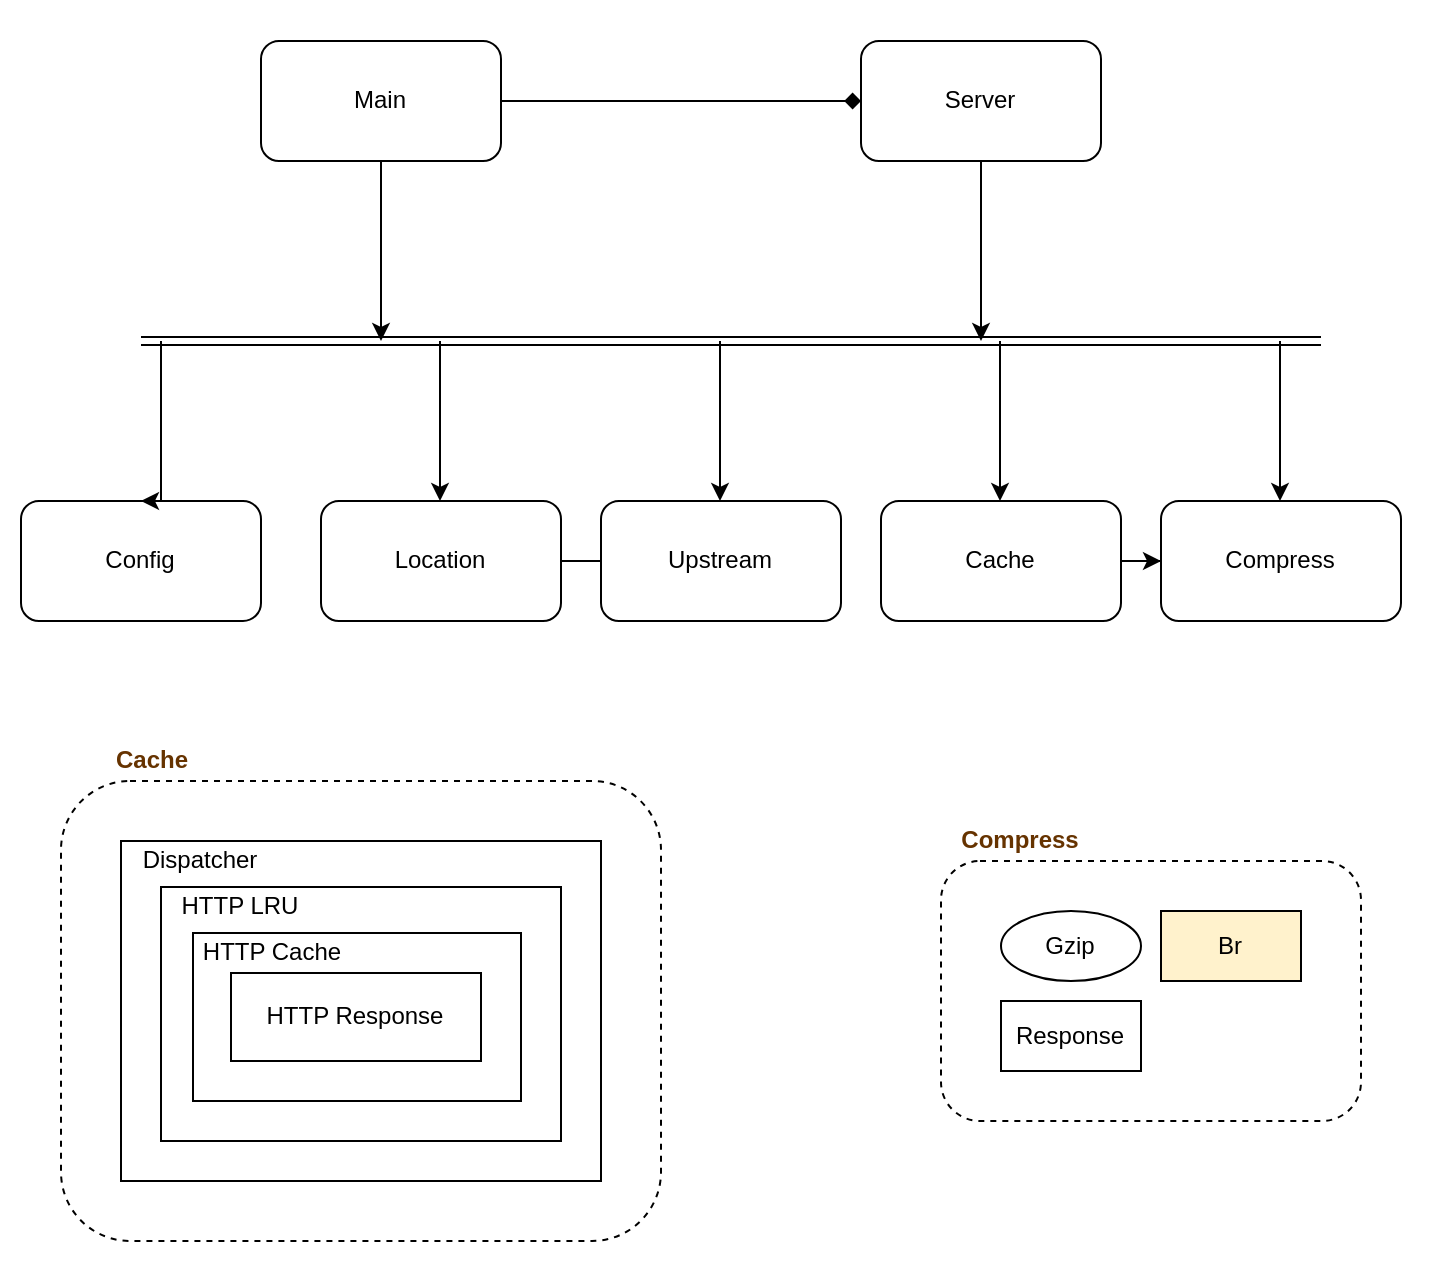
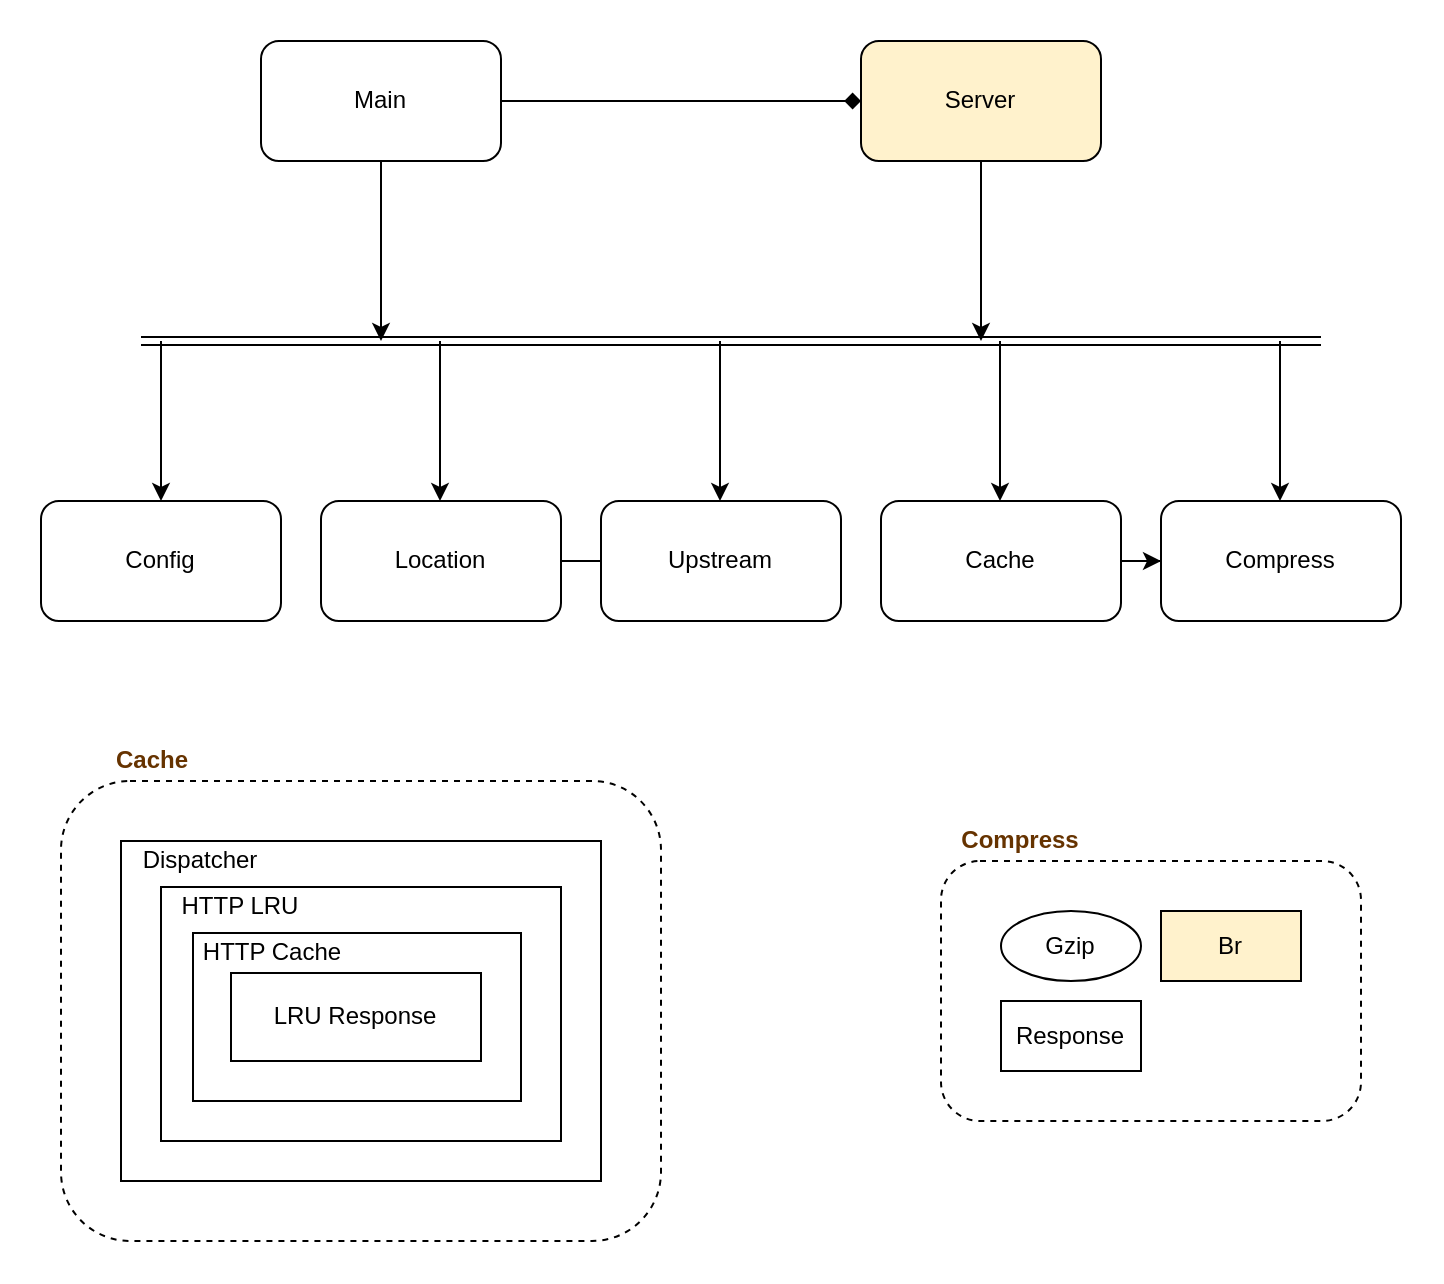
(981, 101) -> (981, 101)
(141, 561) -> (161, 561)
(356, 1017) -> (356, 1017)
